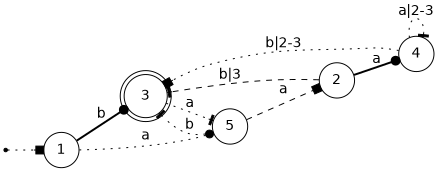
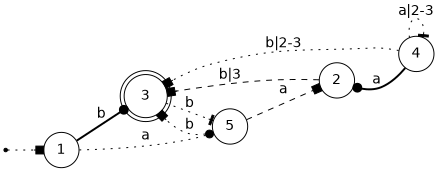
(373, 68) -> (386, 85)
(245, 82) -> (245, 82)
(190, 103) -> (190, 103)
(188, 133) -> (188, 133)
